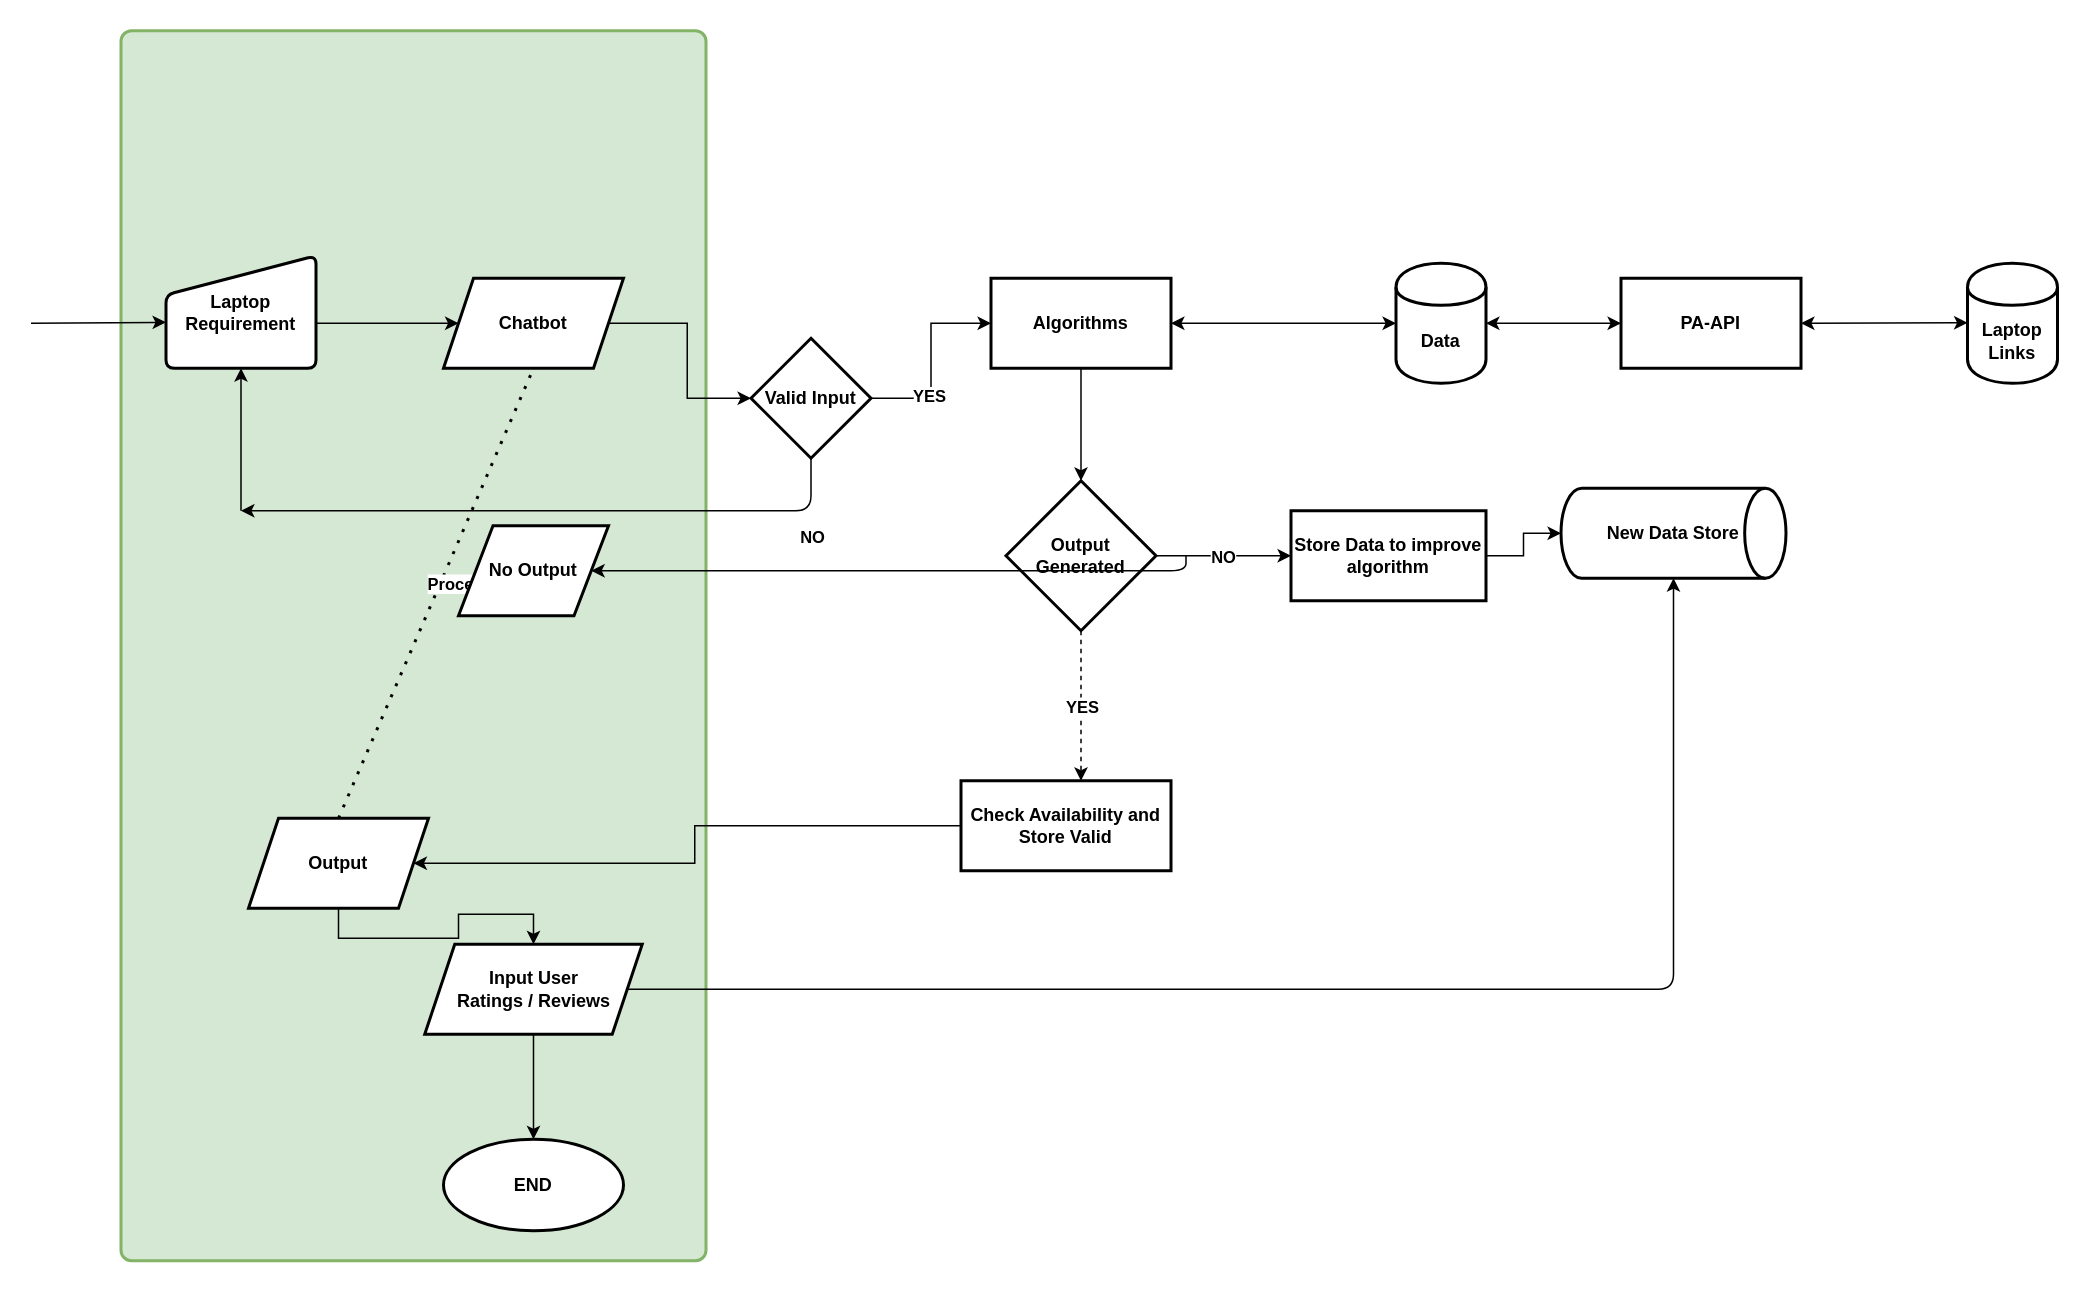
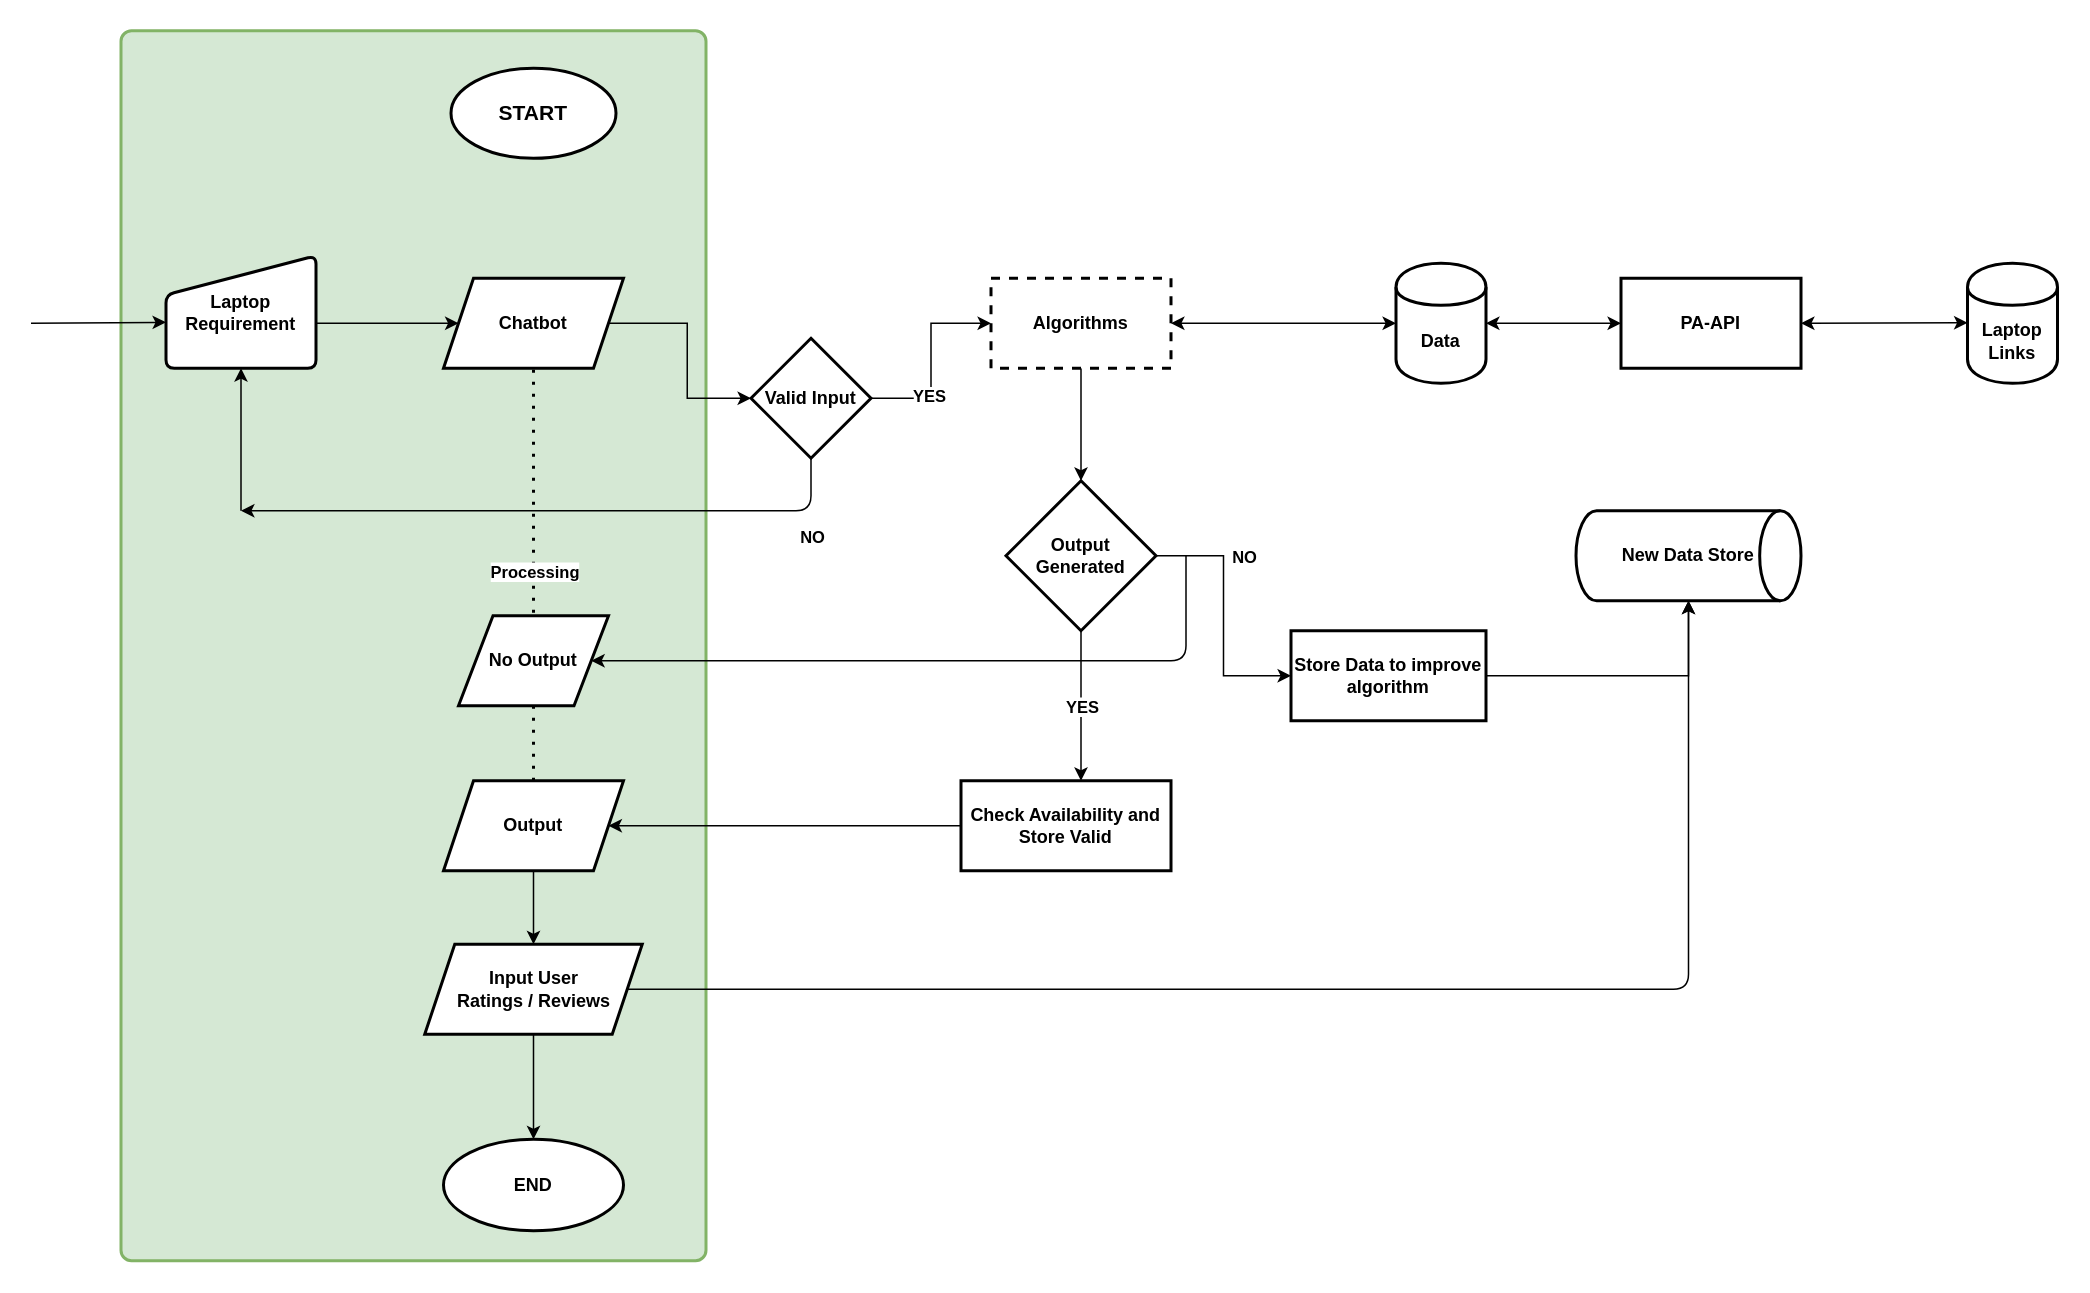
none -> (533, 113)
(1081, 323) -> (1081, 323)
(1673, 533) -> (1688, 556)
(1388, 556) -> (1388, 676)
(533, 571) -> (533, 661)
(1081, 664) -> (1081, 664)
(338, 863) -> (533, 826)
